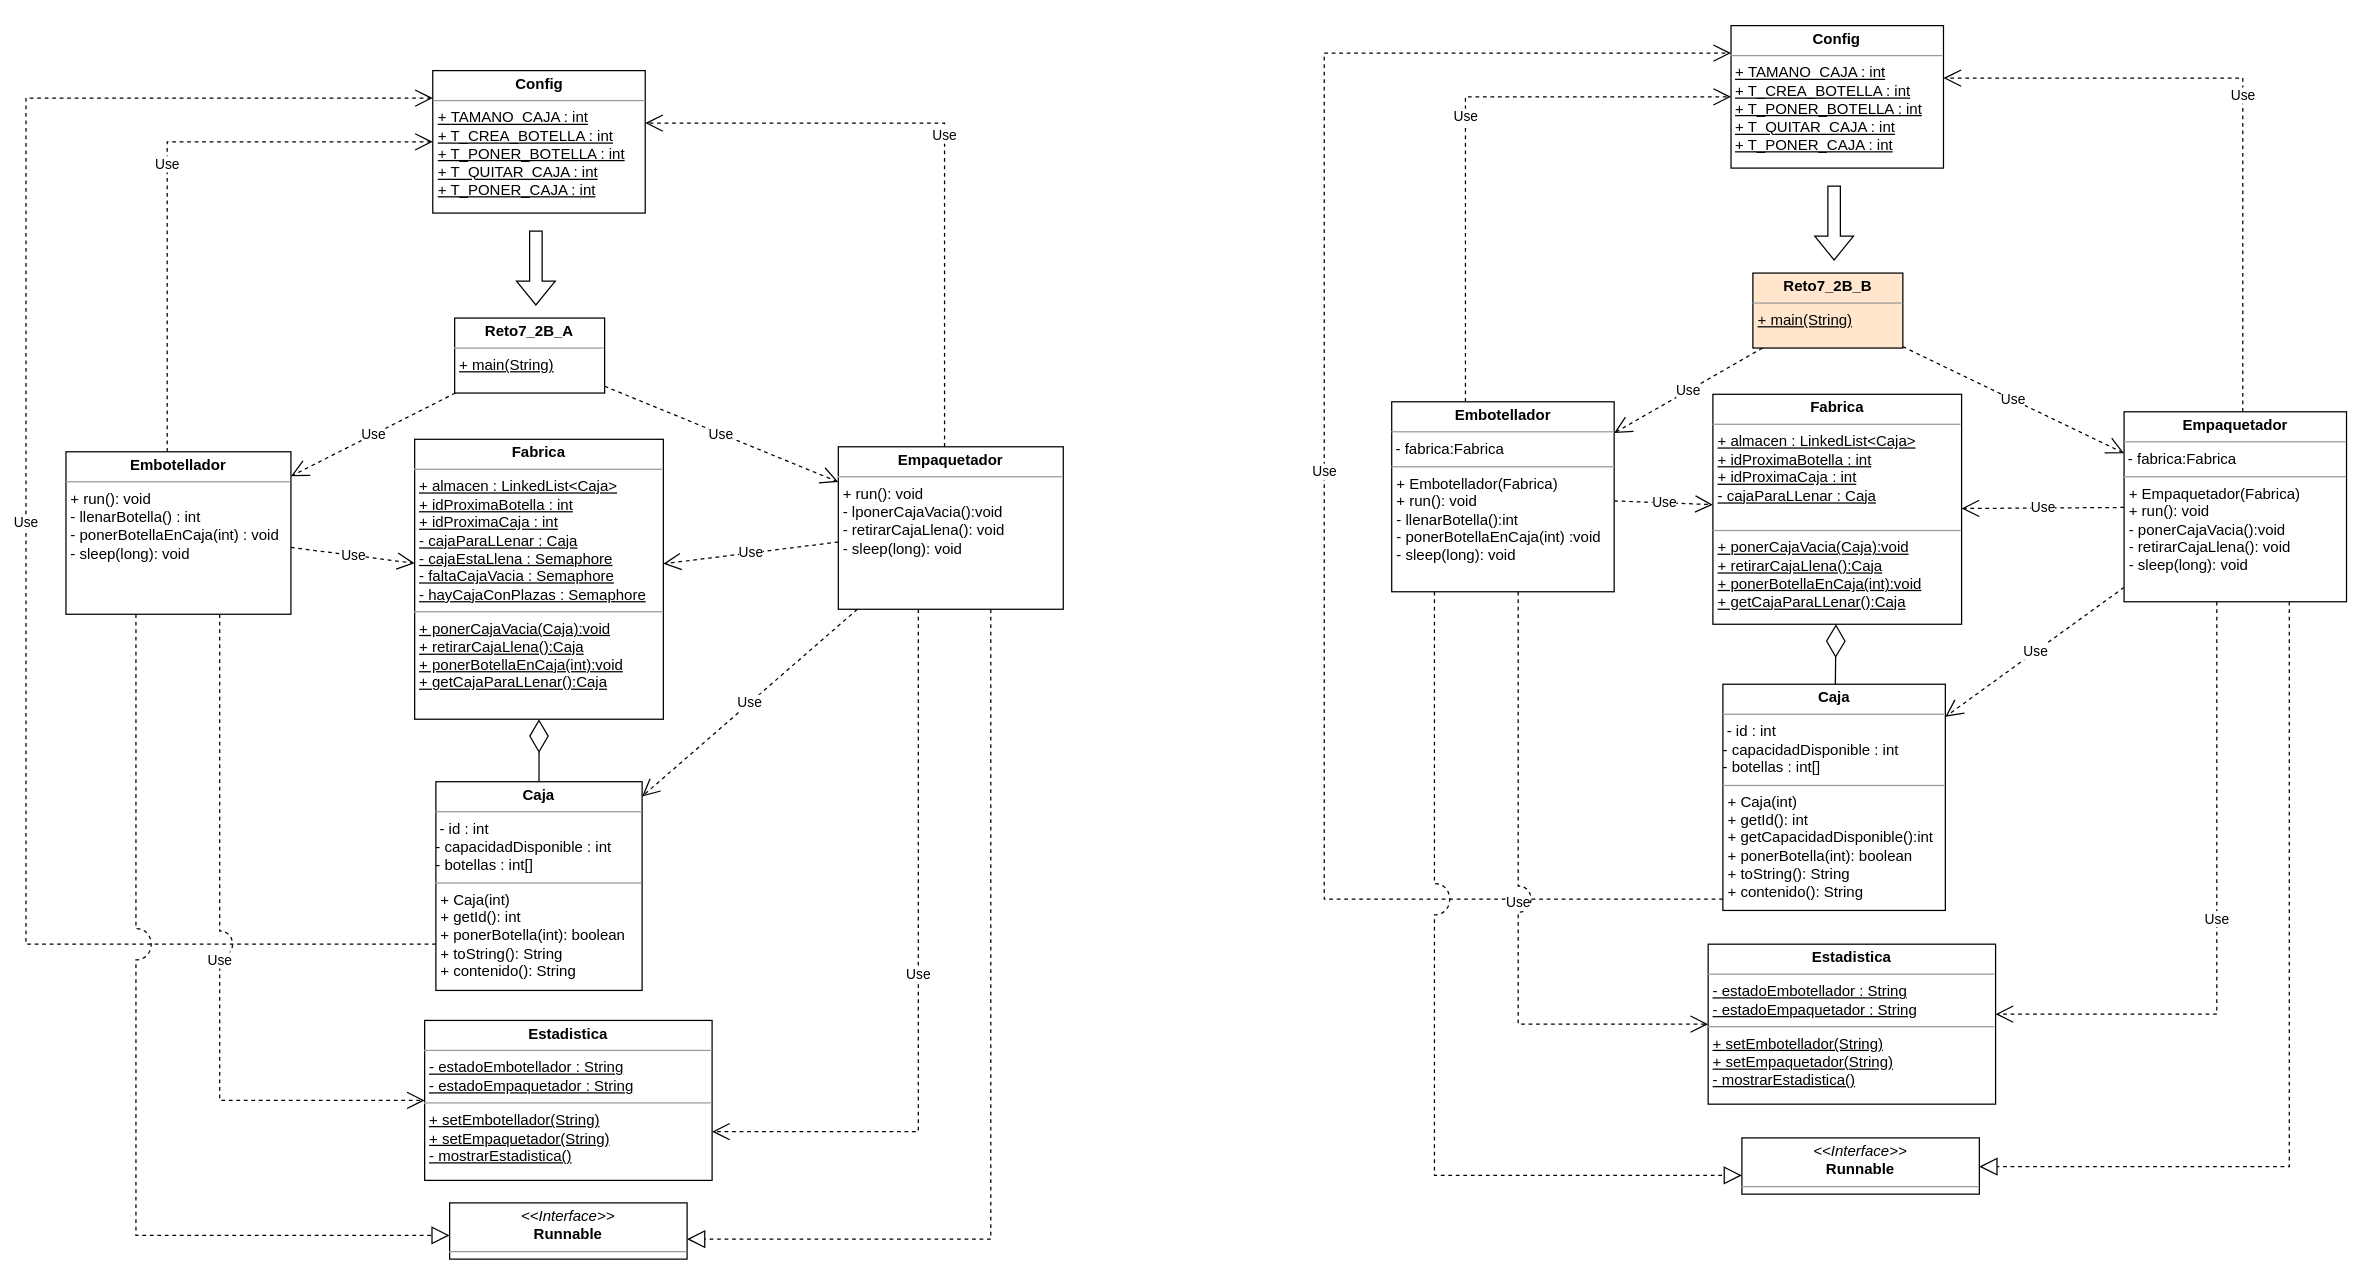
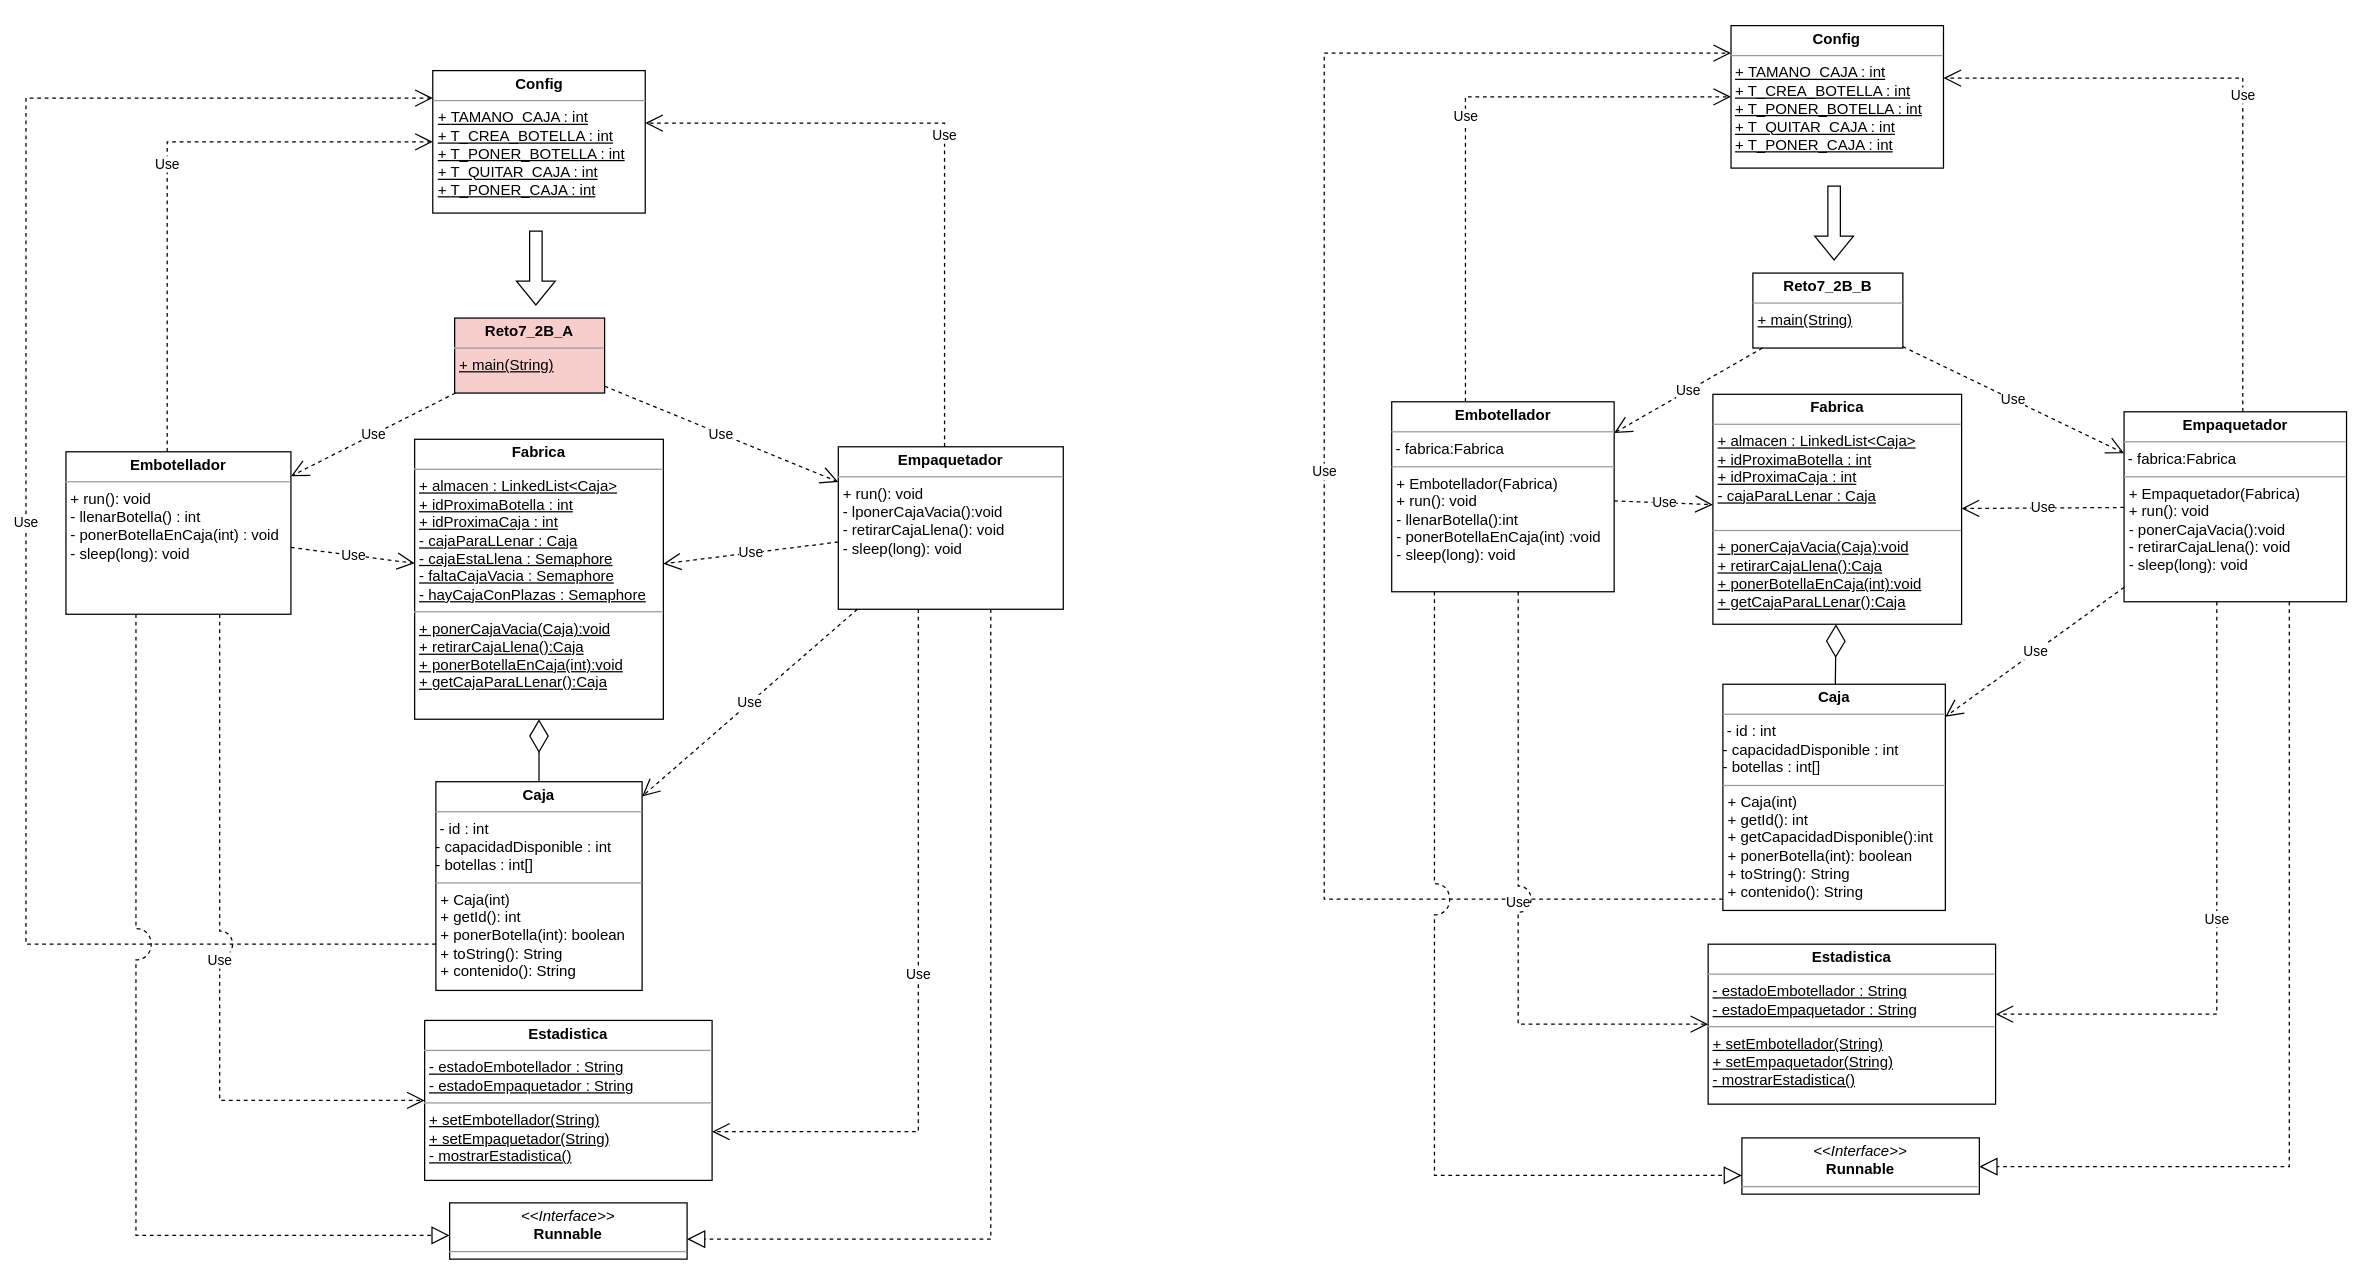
(1828, 311) -> (1828, 311)
(529, 356) -> (529, 356)
